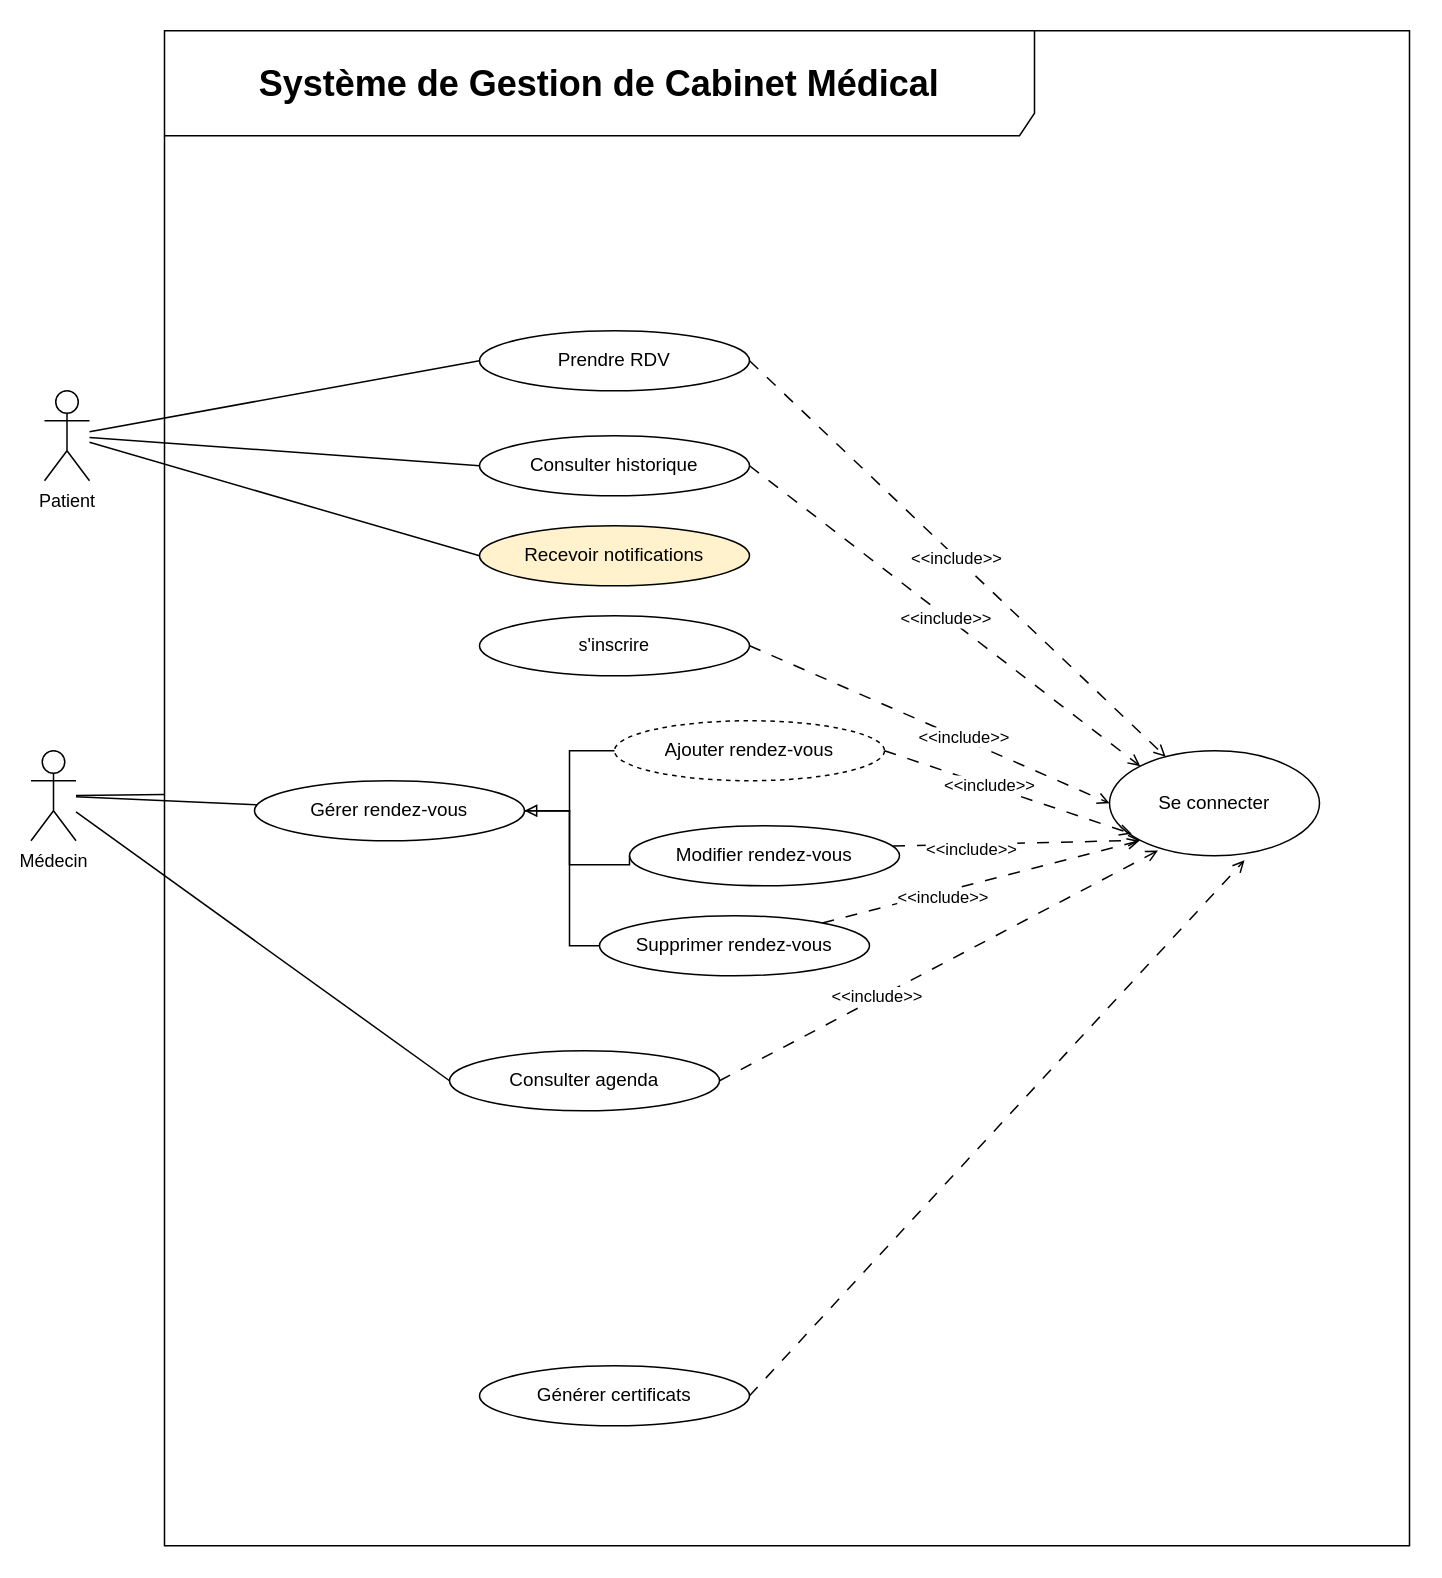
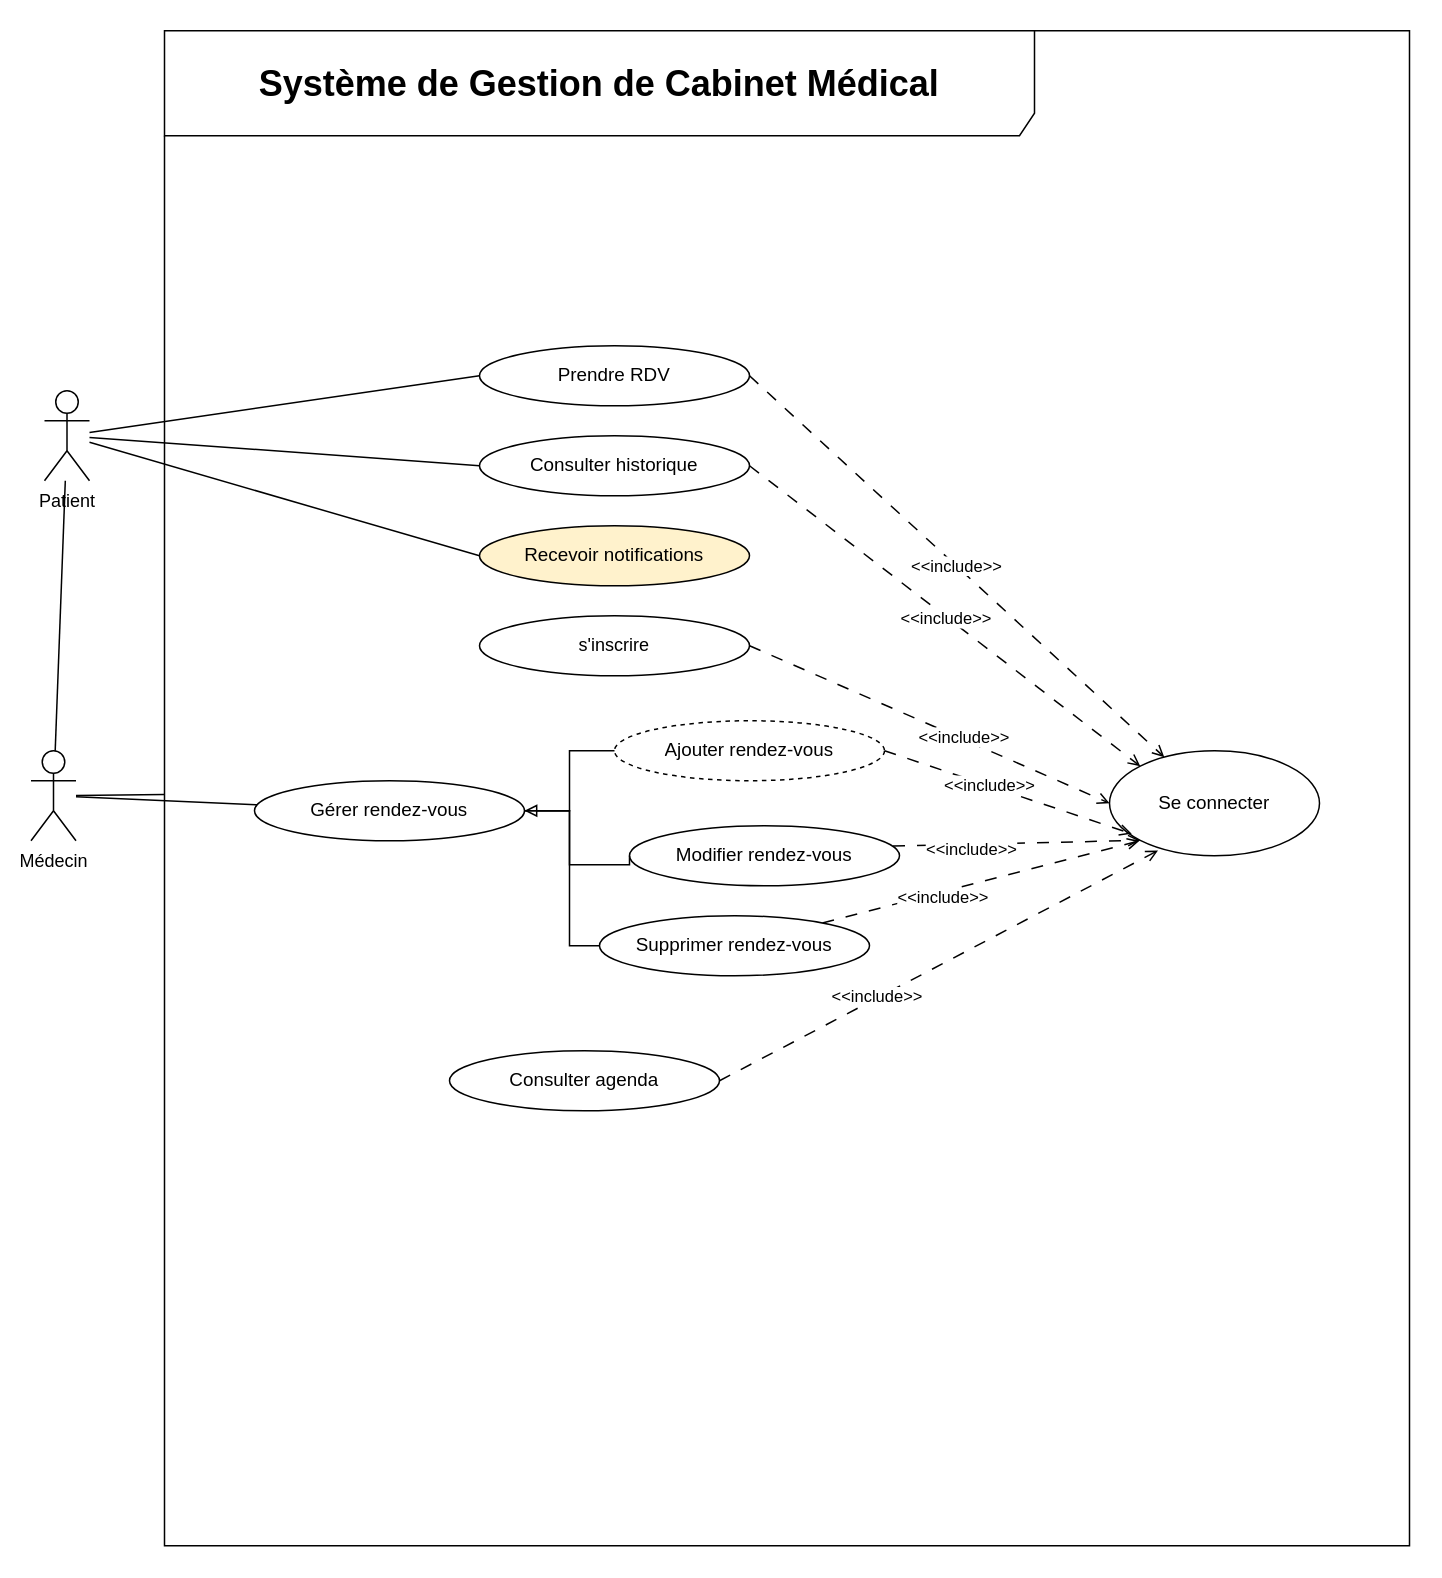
(614, 361) -> (614, 376)
(263, 946) -> (60, 616)
(857, 1279) -> none
(614, 1396) -> none
